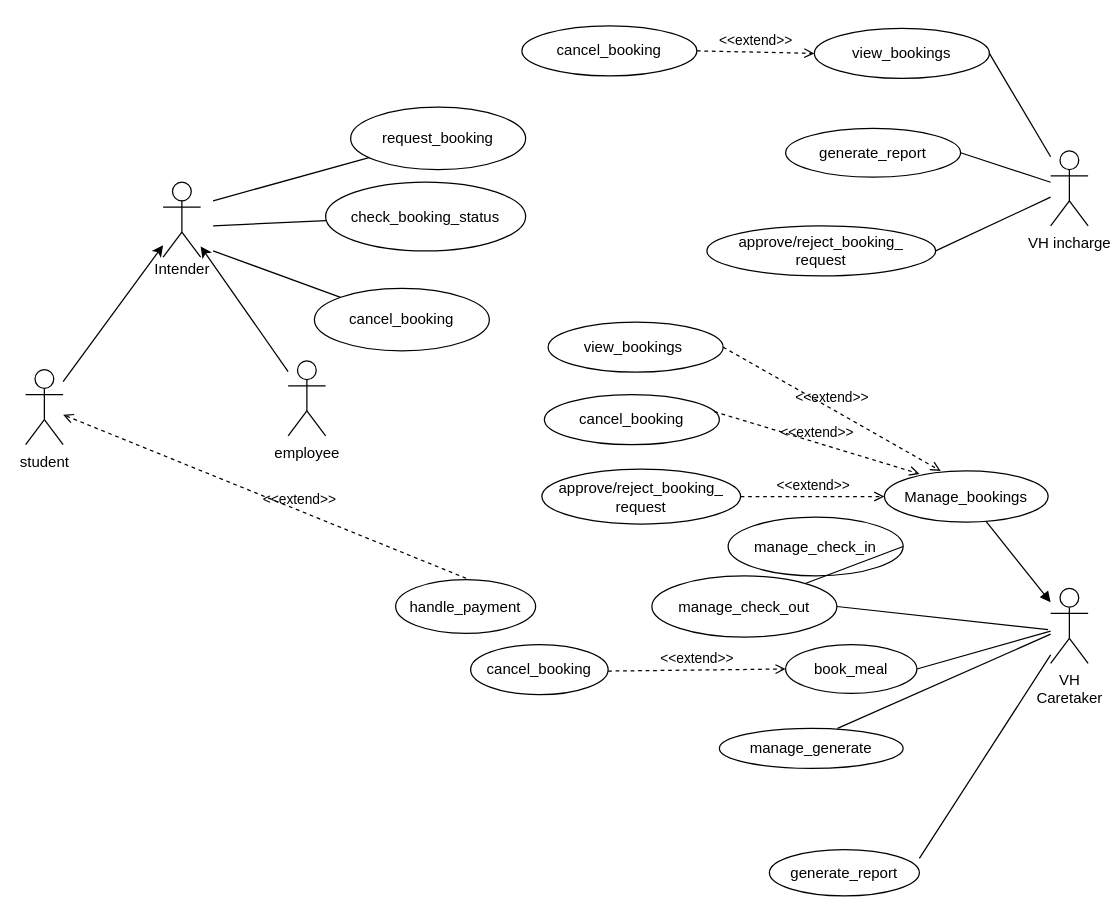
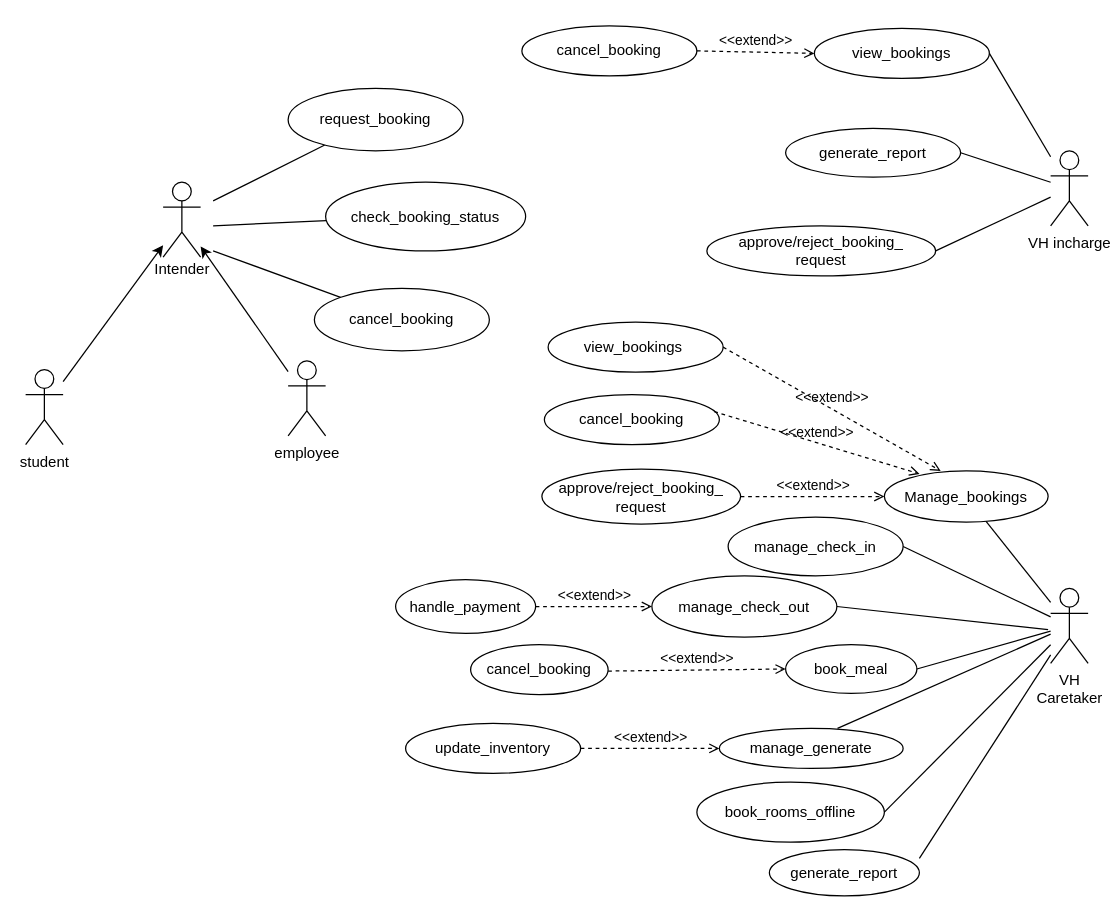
(438, 138) -> (376, 119)
(267, 497) -> (592, 606)
(854, 565) -> (976, 581)
(1044, 593) -> (1046, 597)
none -> (967, 729)
none -> (493, 748)
none -> (648, 748)
none -> (791, 812)
